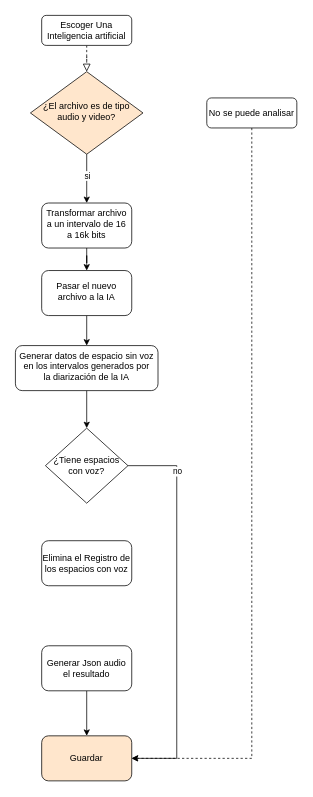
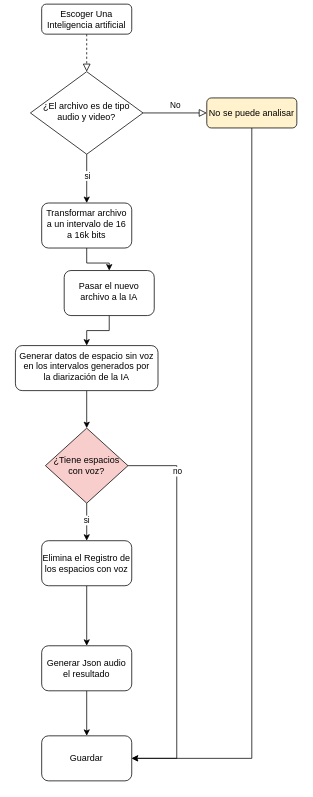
(87, 30) -> (87, 19)
(87, 113) -> (87, 113)
none -> (171, 113)
(252, 113) -> (252, 113)
(87, 293) -> (109, 293)
(87, 465) -> (87, 465)
(252, 479) -> (252, 479)
none -> (87, 519)
none -> (87, 612)
(87, 758) -> (87, 758)
